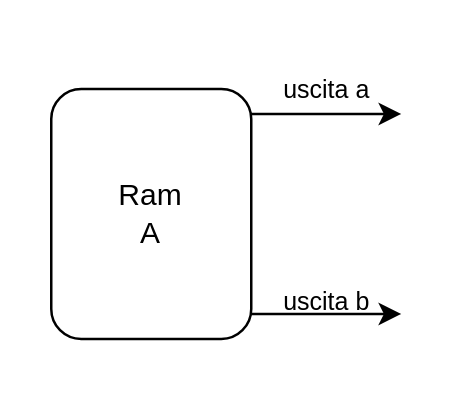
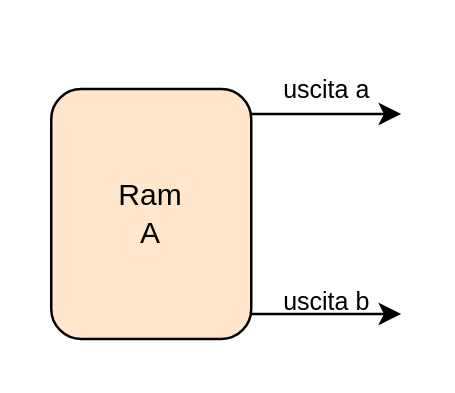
(151, 214) -> (151, 214)
